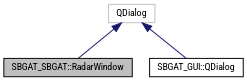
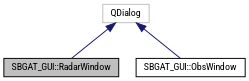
(68, 68) -> (61, 68)
(196, 68) -> (191, 68)
